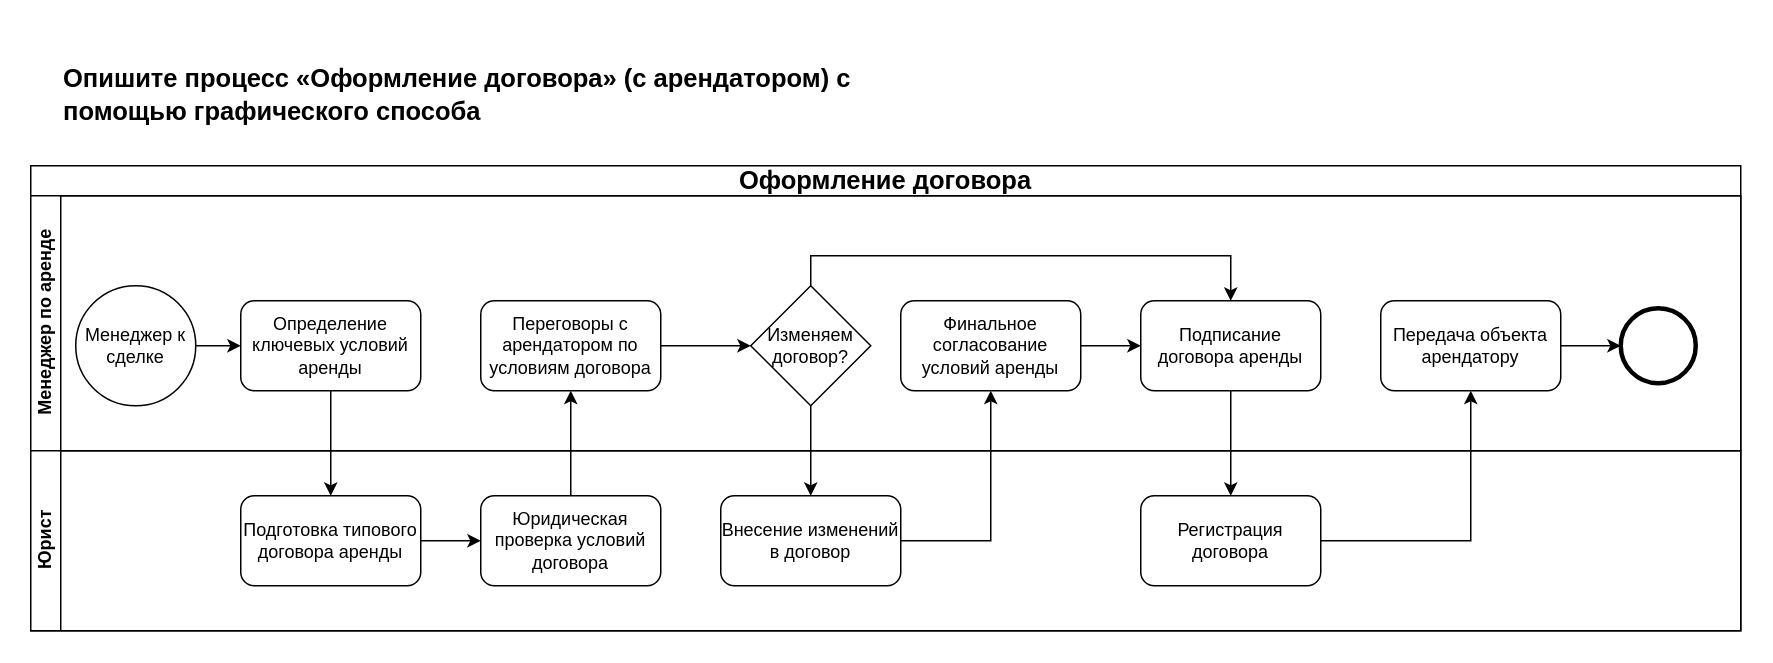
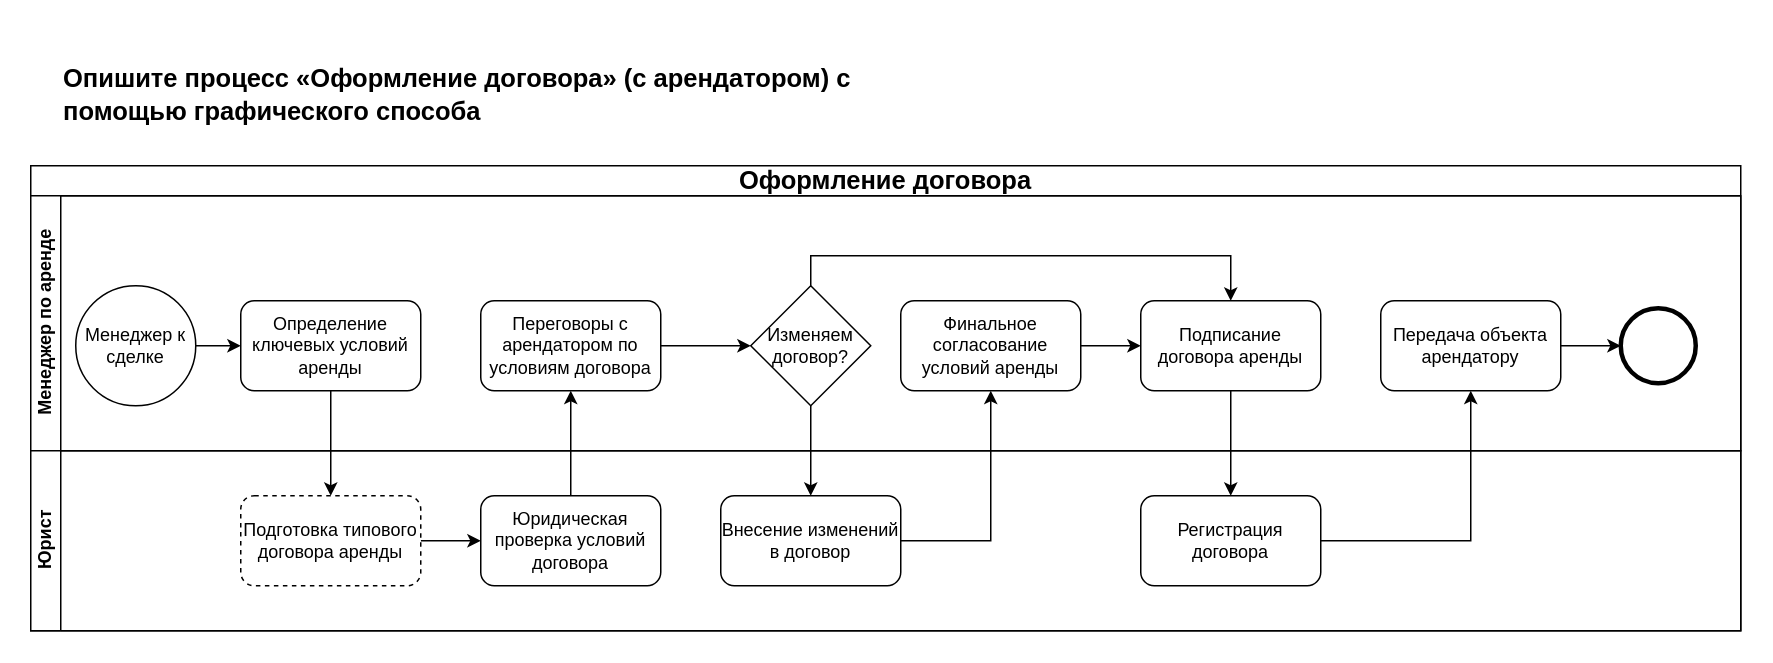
(331, 541) -> (331, 541)
